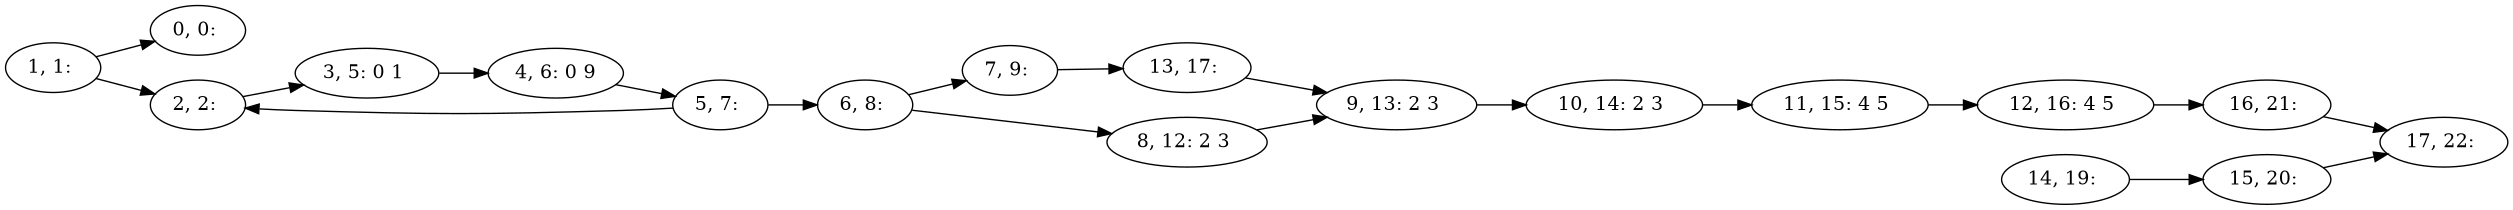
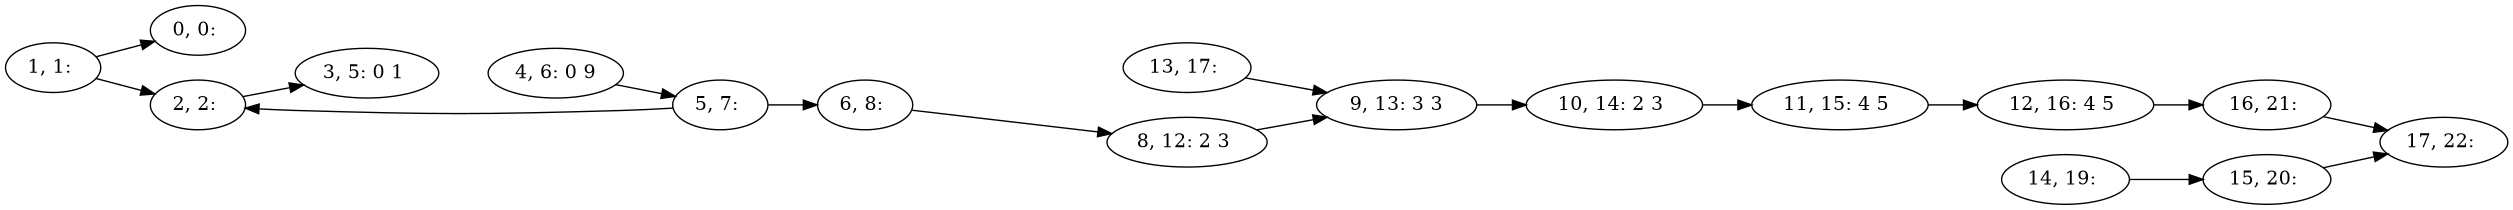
(1010, 70) -> none
(457, 73) -> none
(1397, 105) -> (1397, 105)
